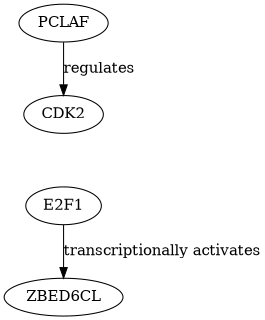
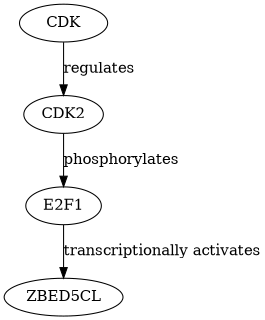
(64, 23) -> (64, 23)
none -> (64, 155)
(64, 297) -> (64, 297)
